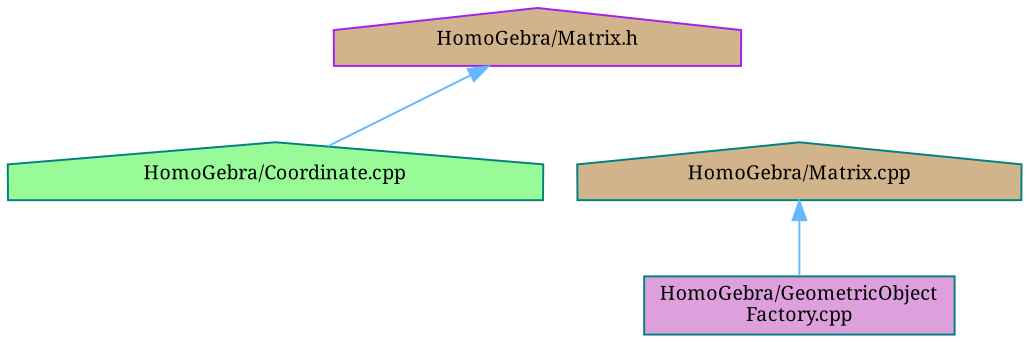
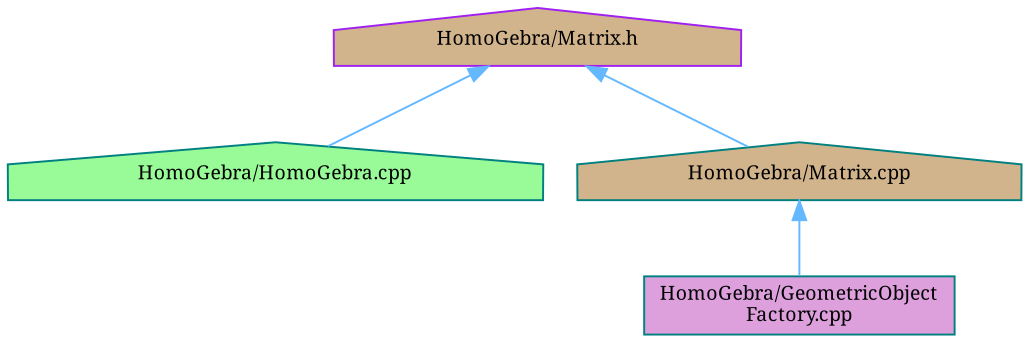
none -> (676, 111)
(276, 174) -> (276, 174)
